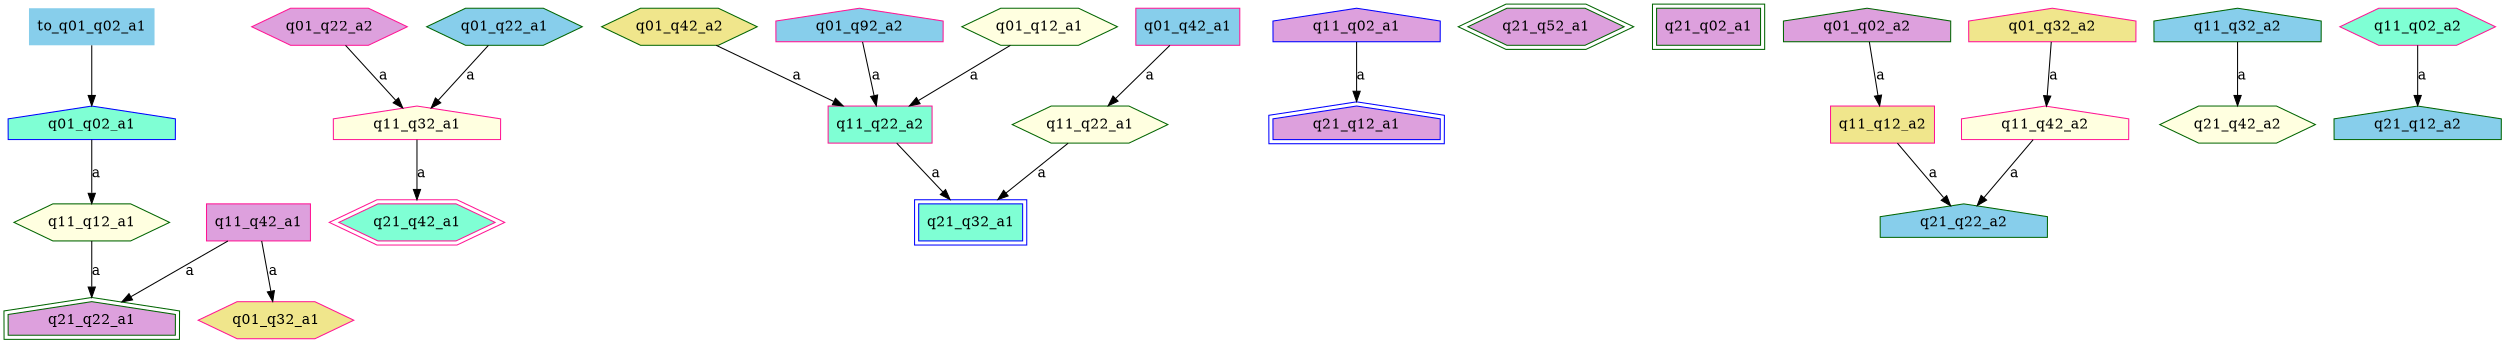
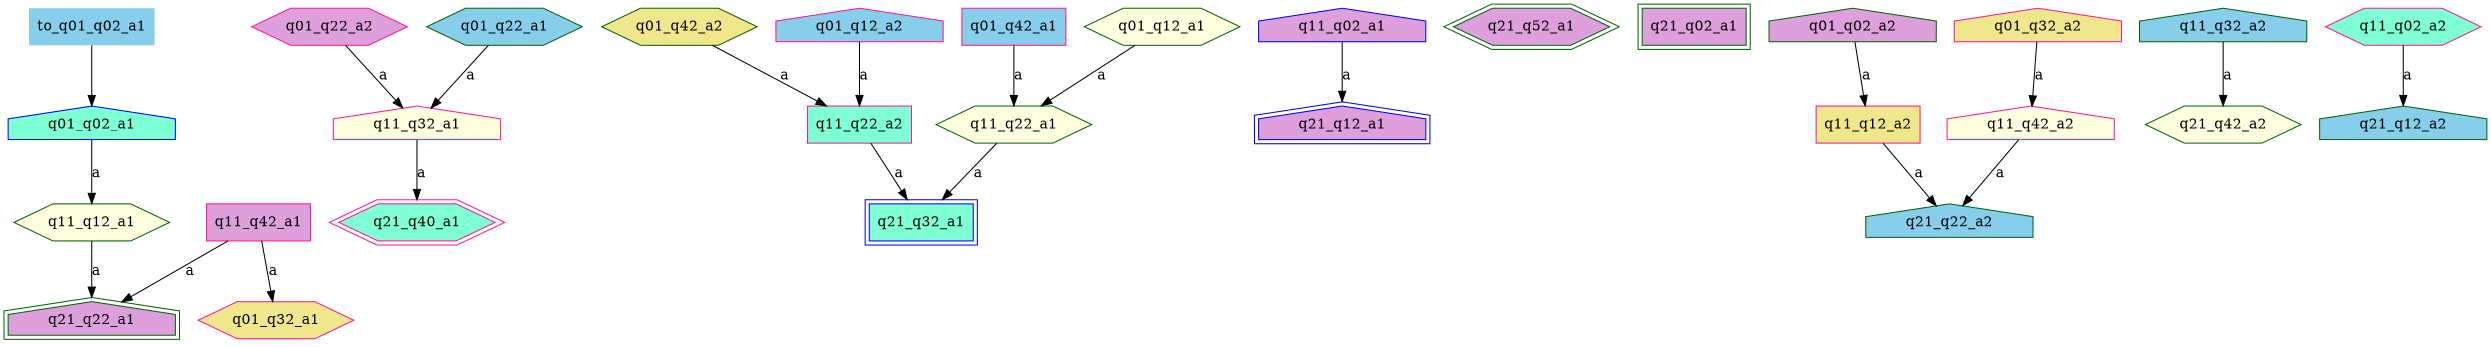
(860, 27) -> (860, 27)
(964, 73) -> (1093, 73)
(417, 222) -> (417, 222)
